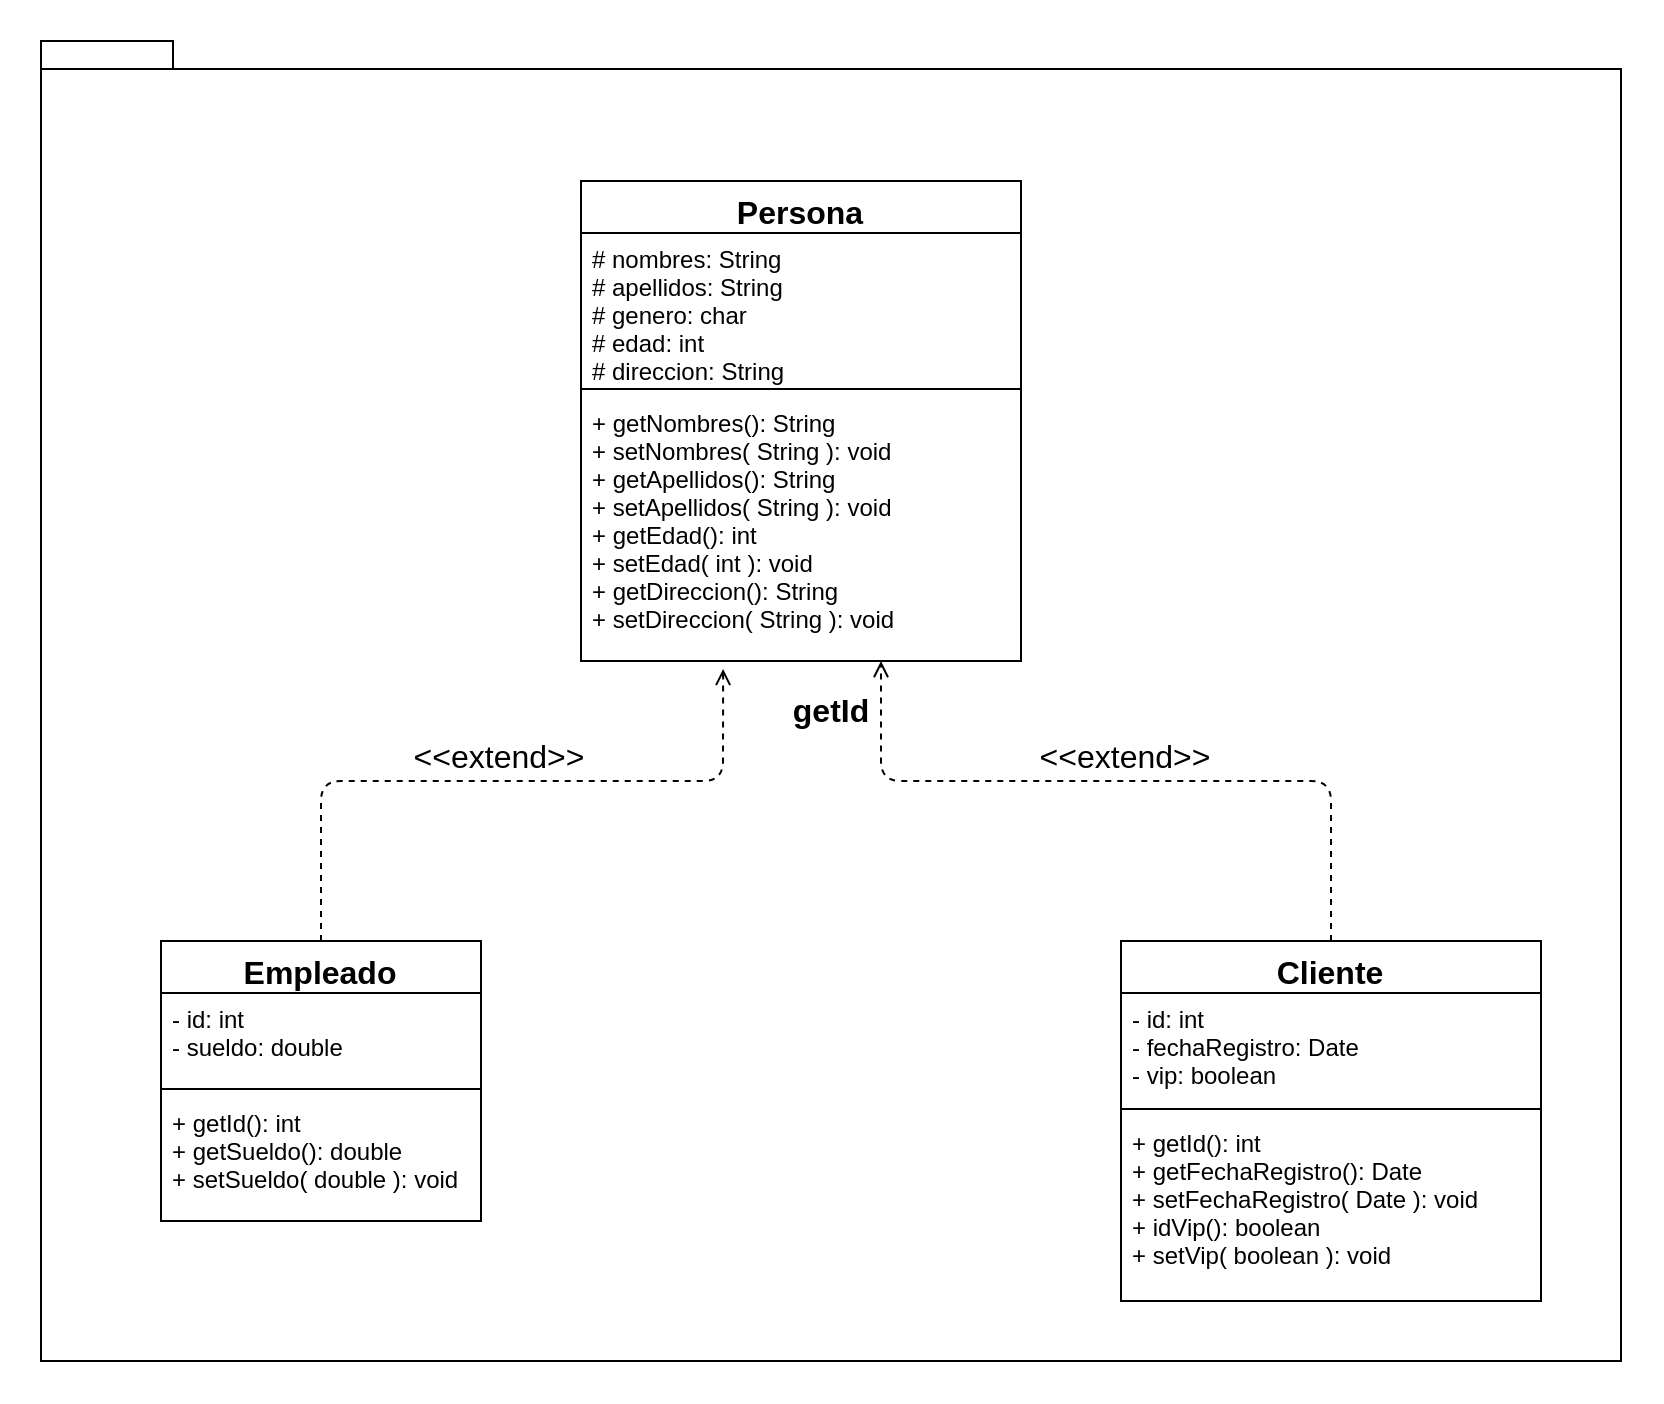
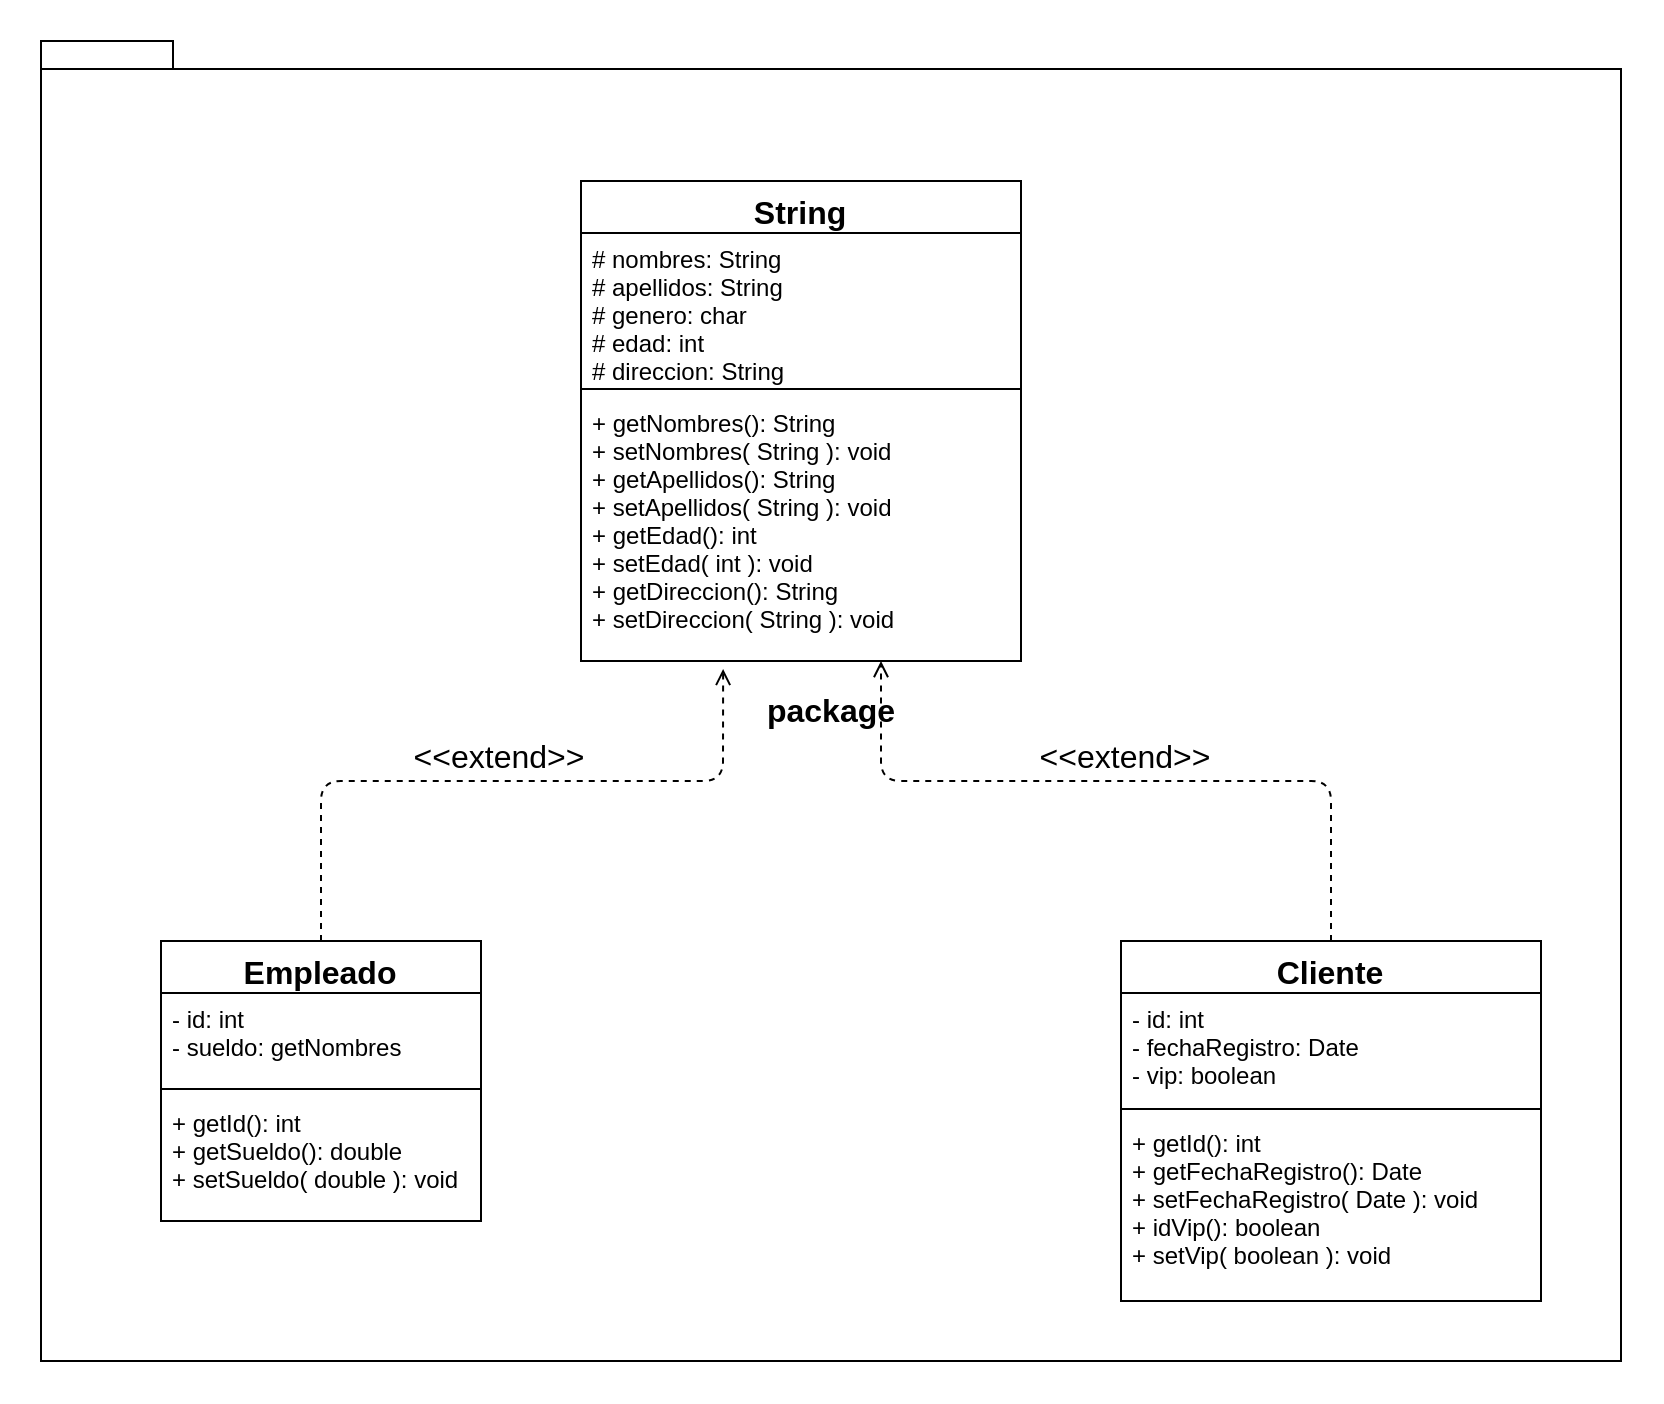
(800, 213) -> (800, 213)
(832, 711) -> (832, 711)
(217, 1020) -> (217, 1020)
